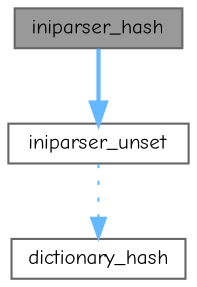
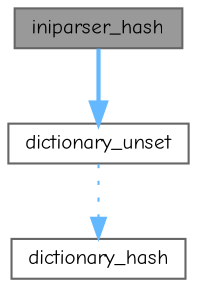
(99, 144) -> (99, 144)
